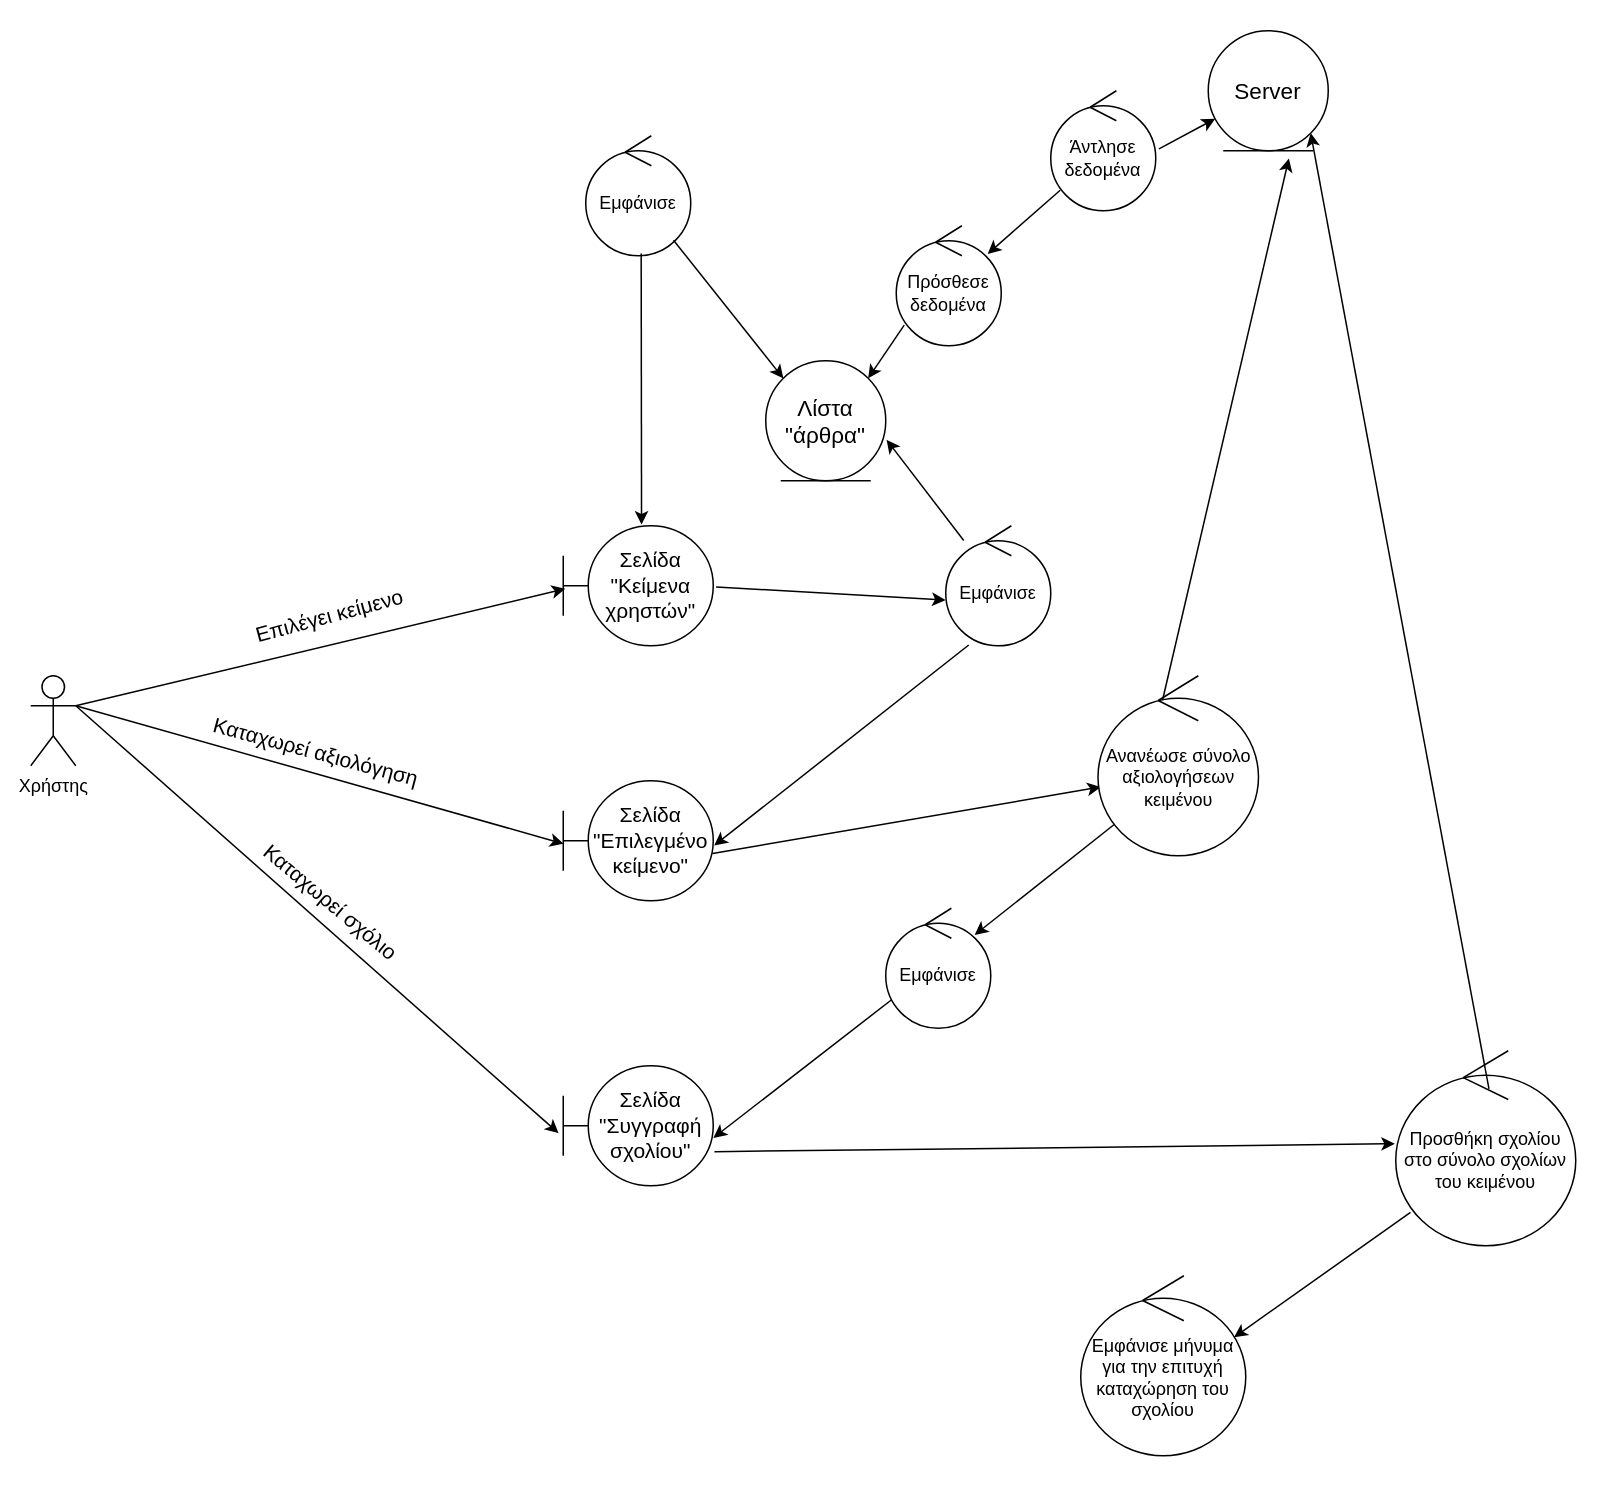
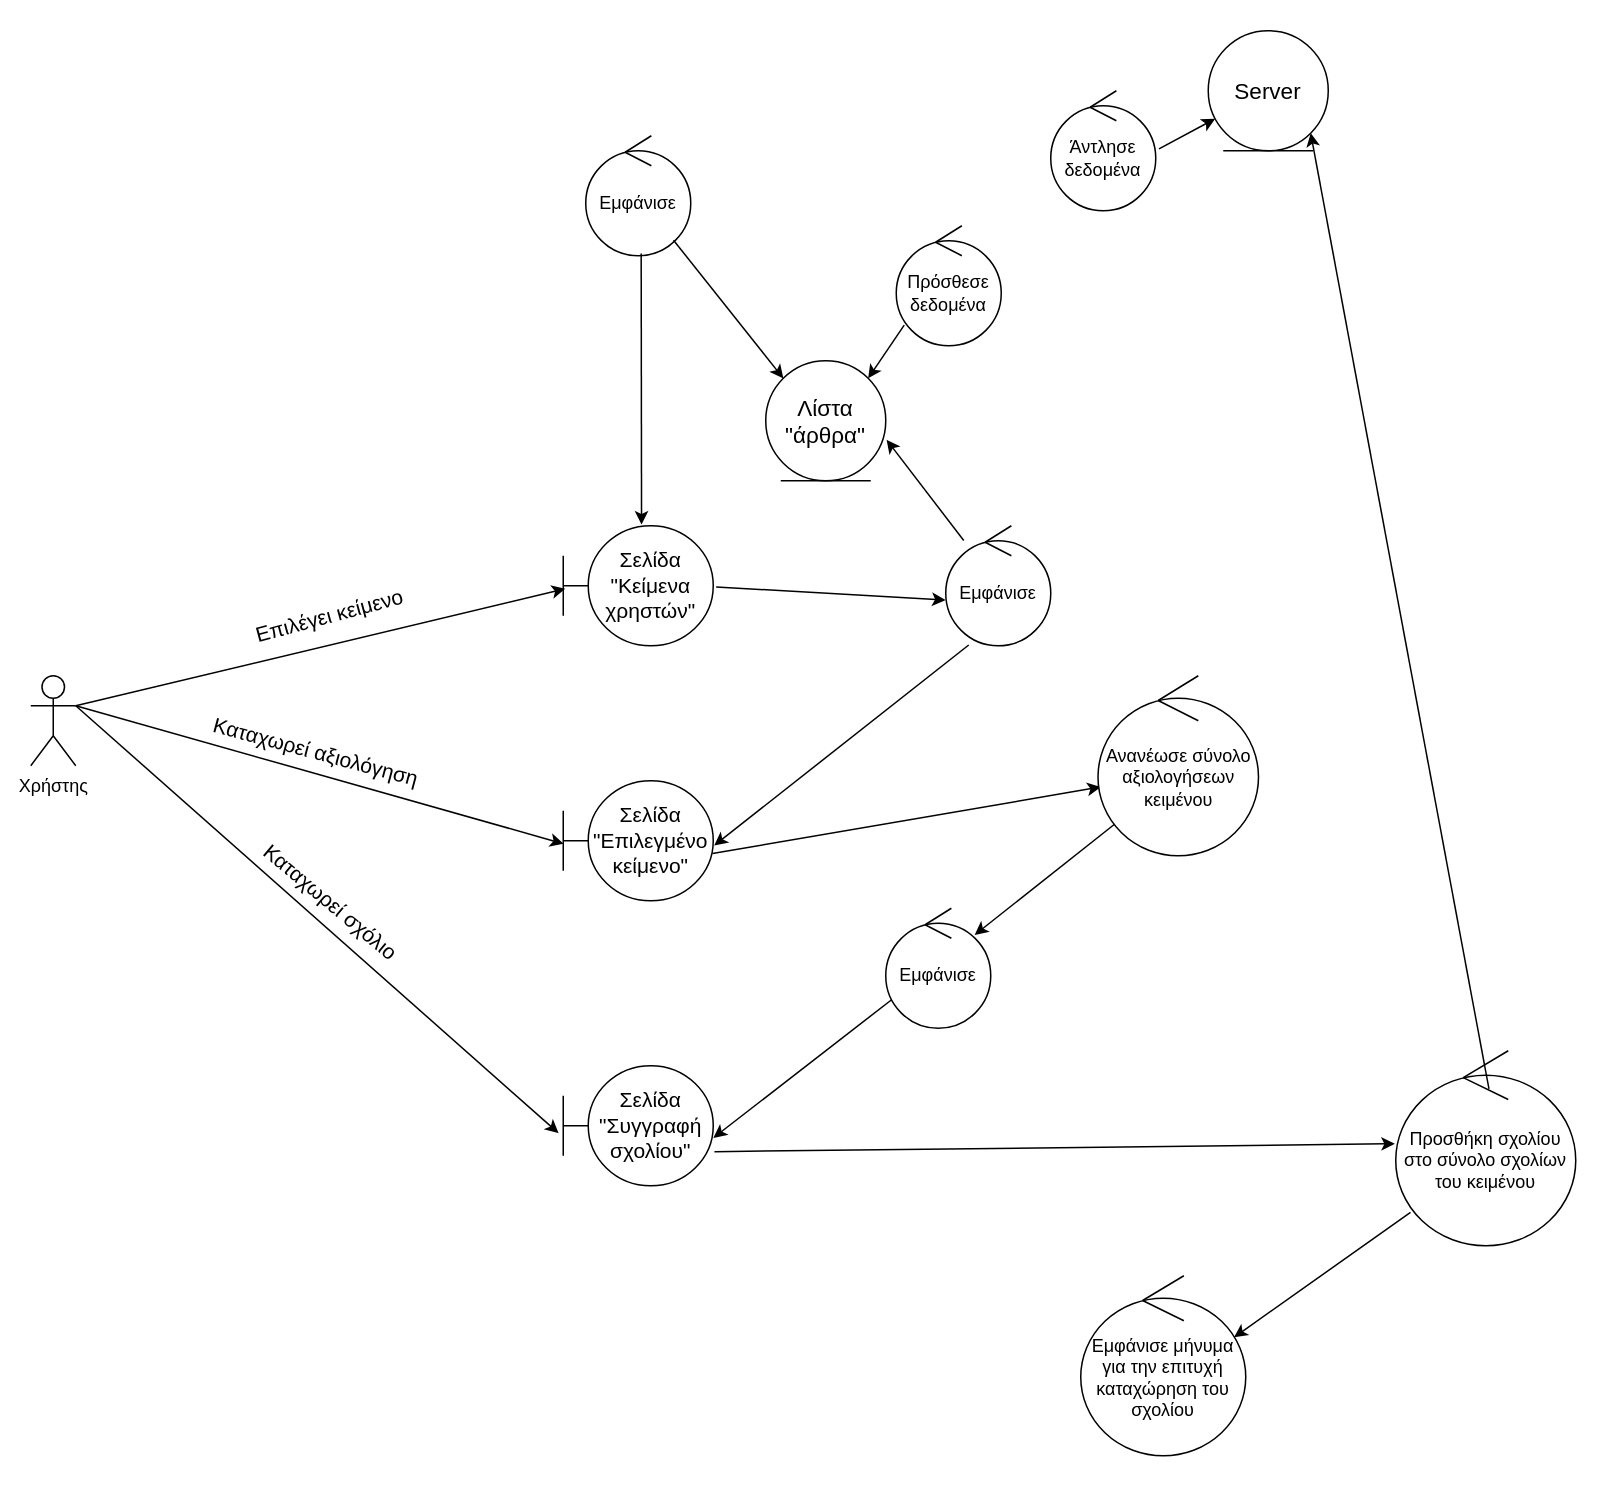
(1028, 219) -> none
(1225, 431) -> none
